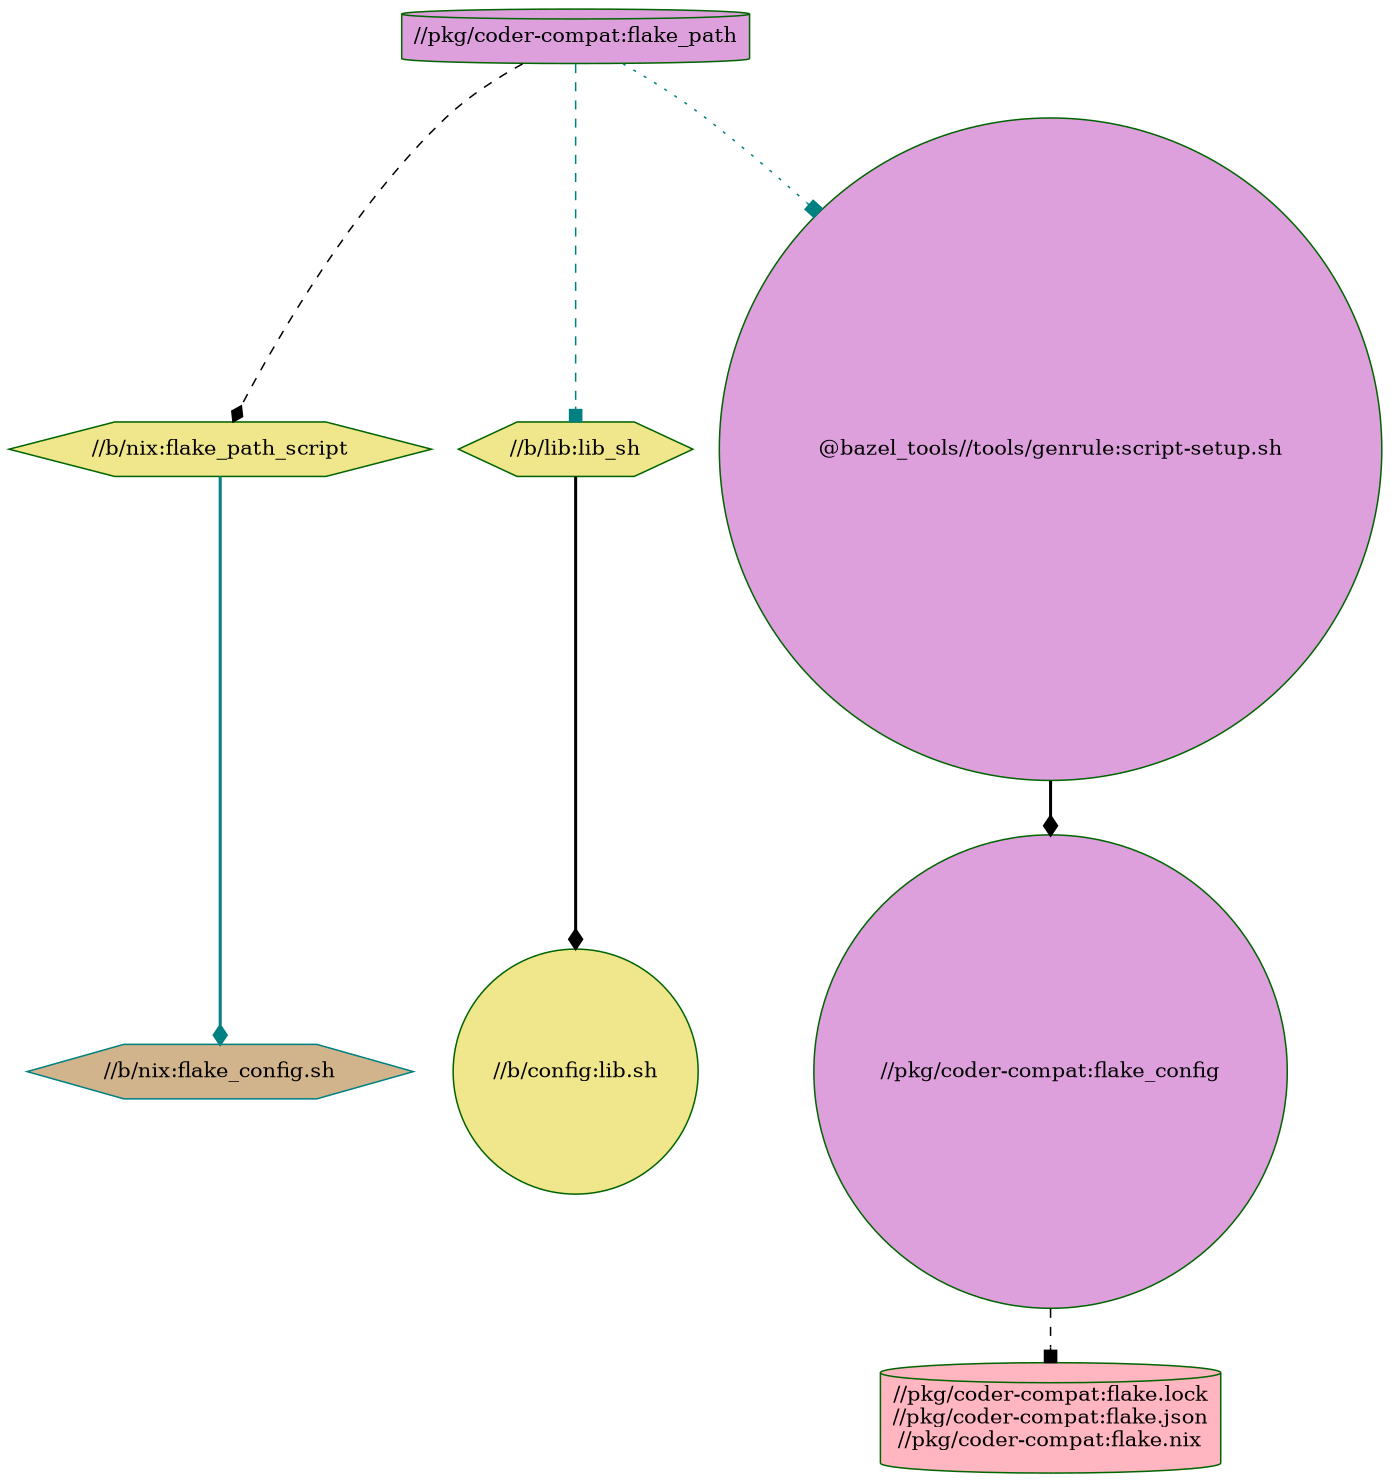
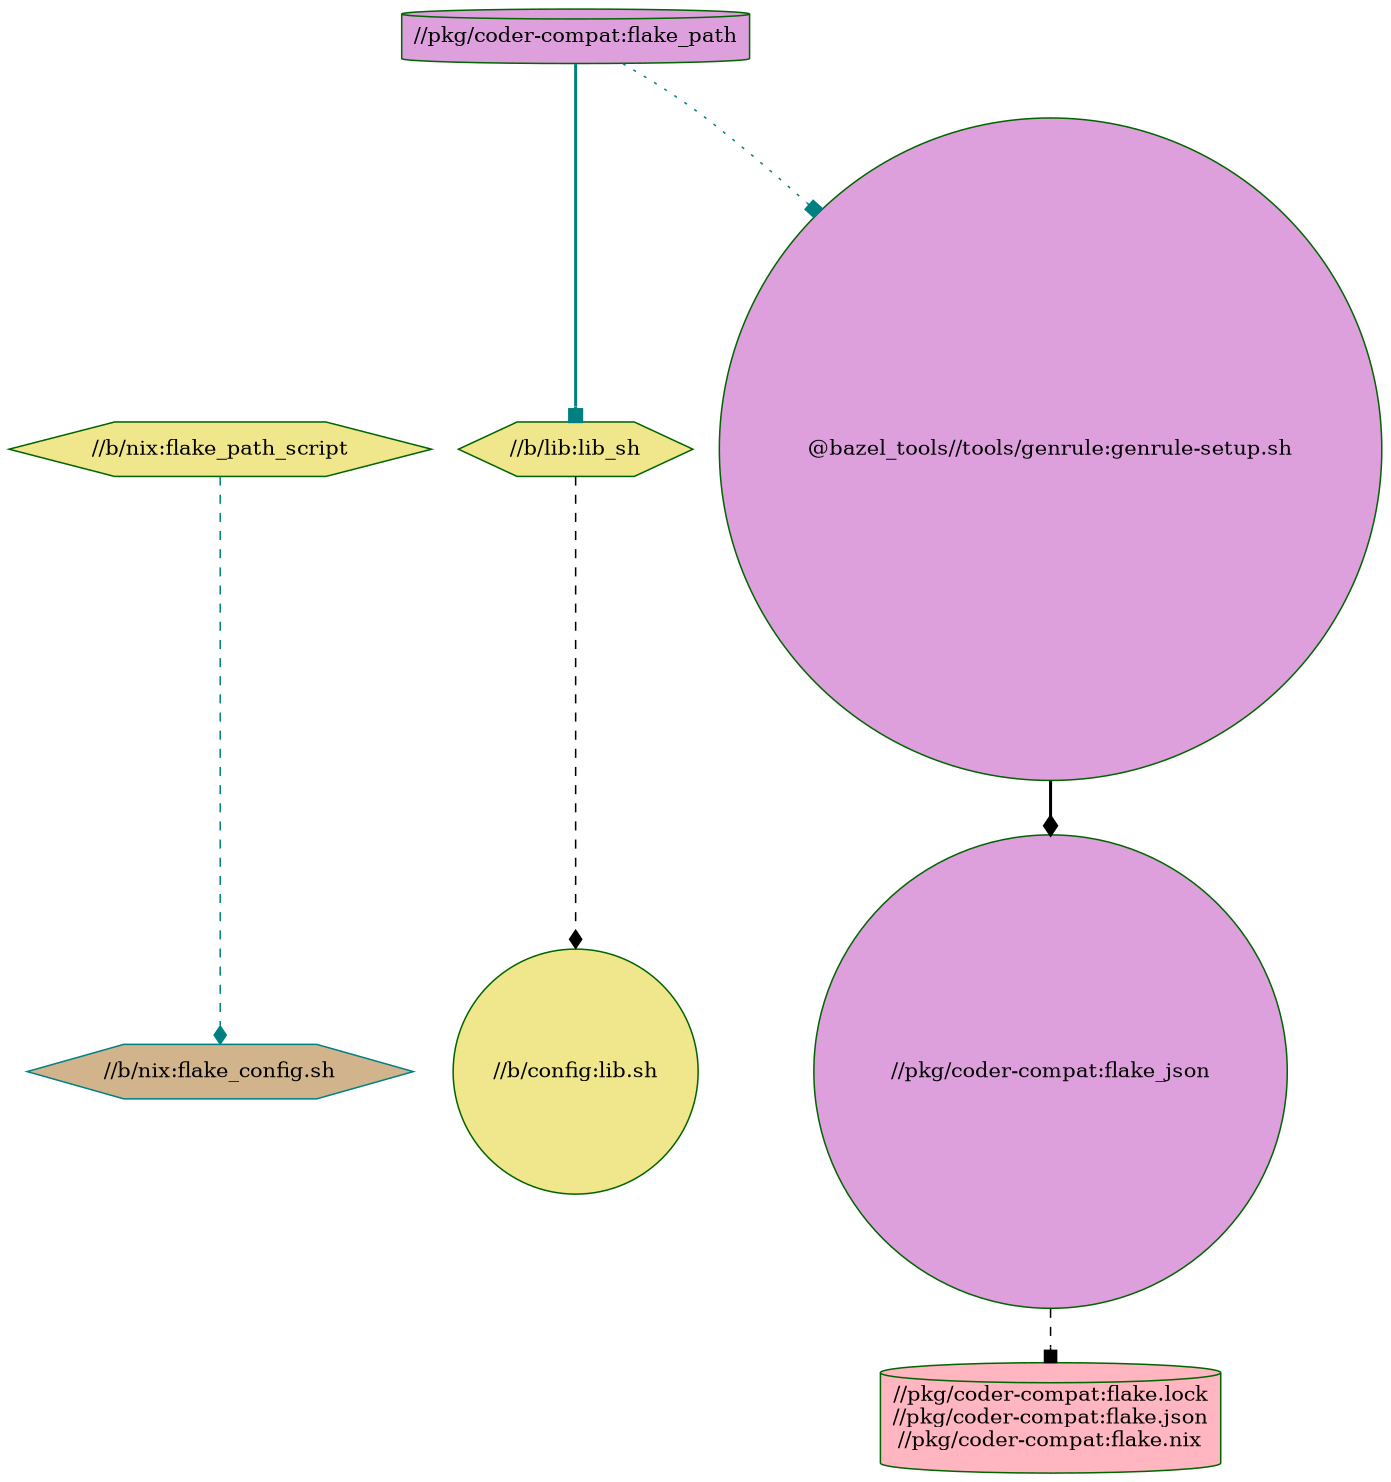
(361, 216) -> none
(576, 235) -> (576, 235)
(1051, 449) -> (1051, 449)
(576, 703) -> (576, 703)
(220, 751) -> (220, 751)
(1051, 1072) -> (1051, 1072)
